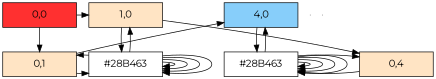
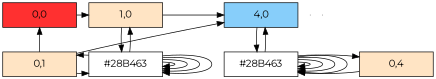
(248, 33) -> (190, 15)
(40, 36) -> (40, 43)
